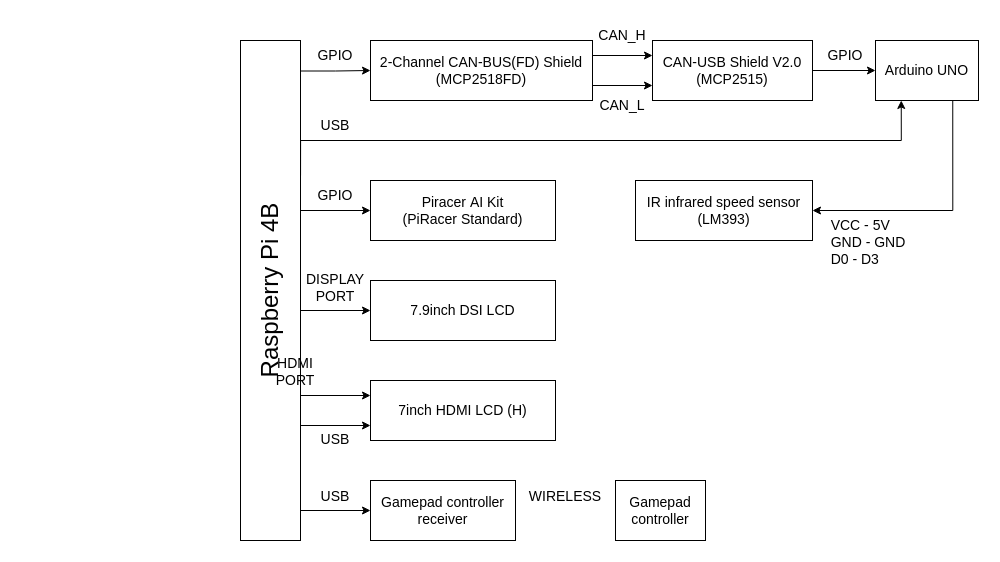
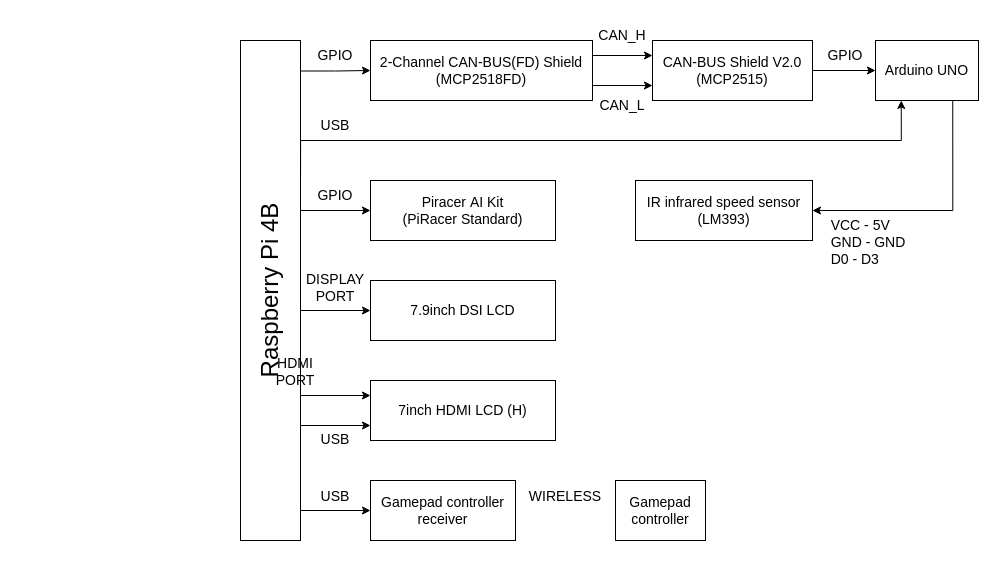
(733, 71) -> (733, 71)
